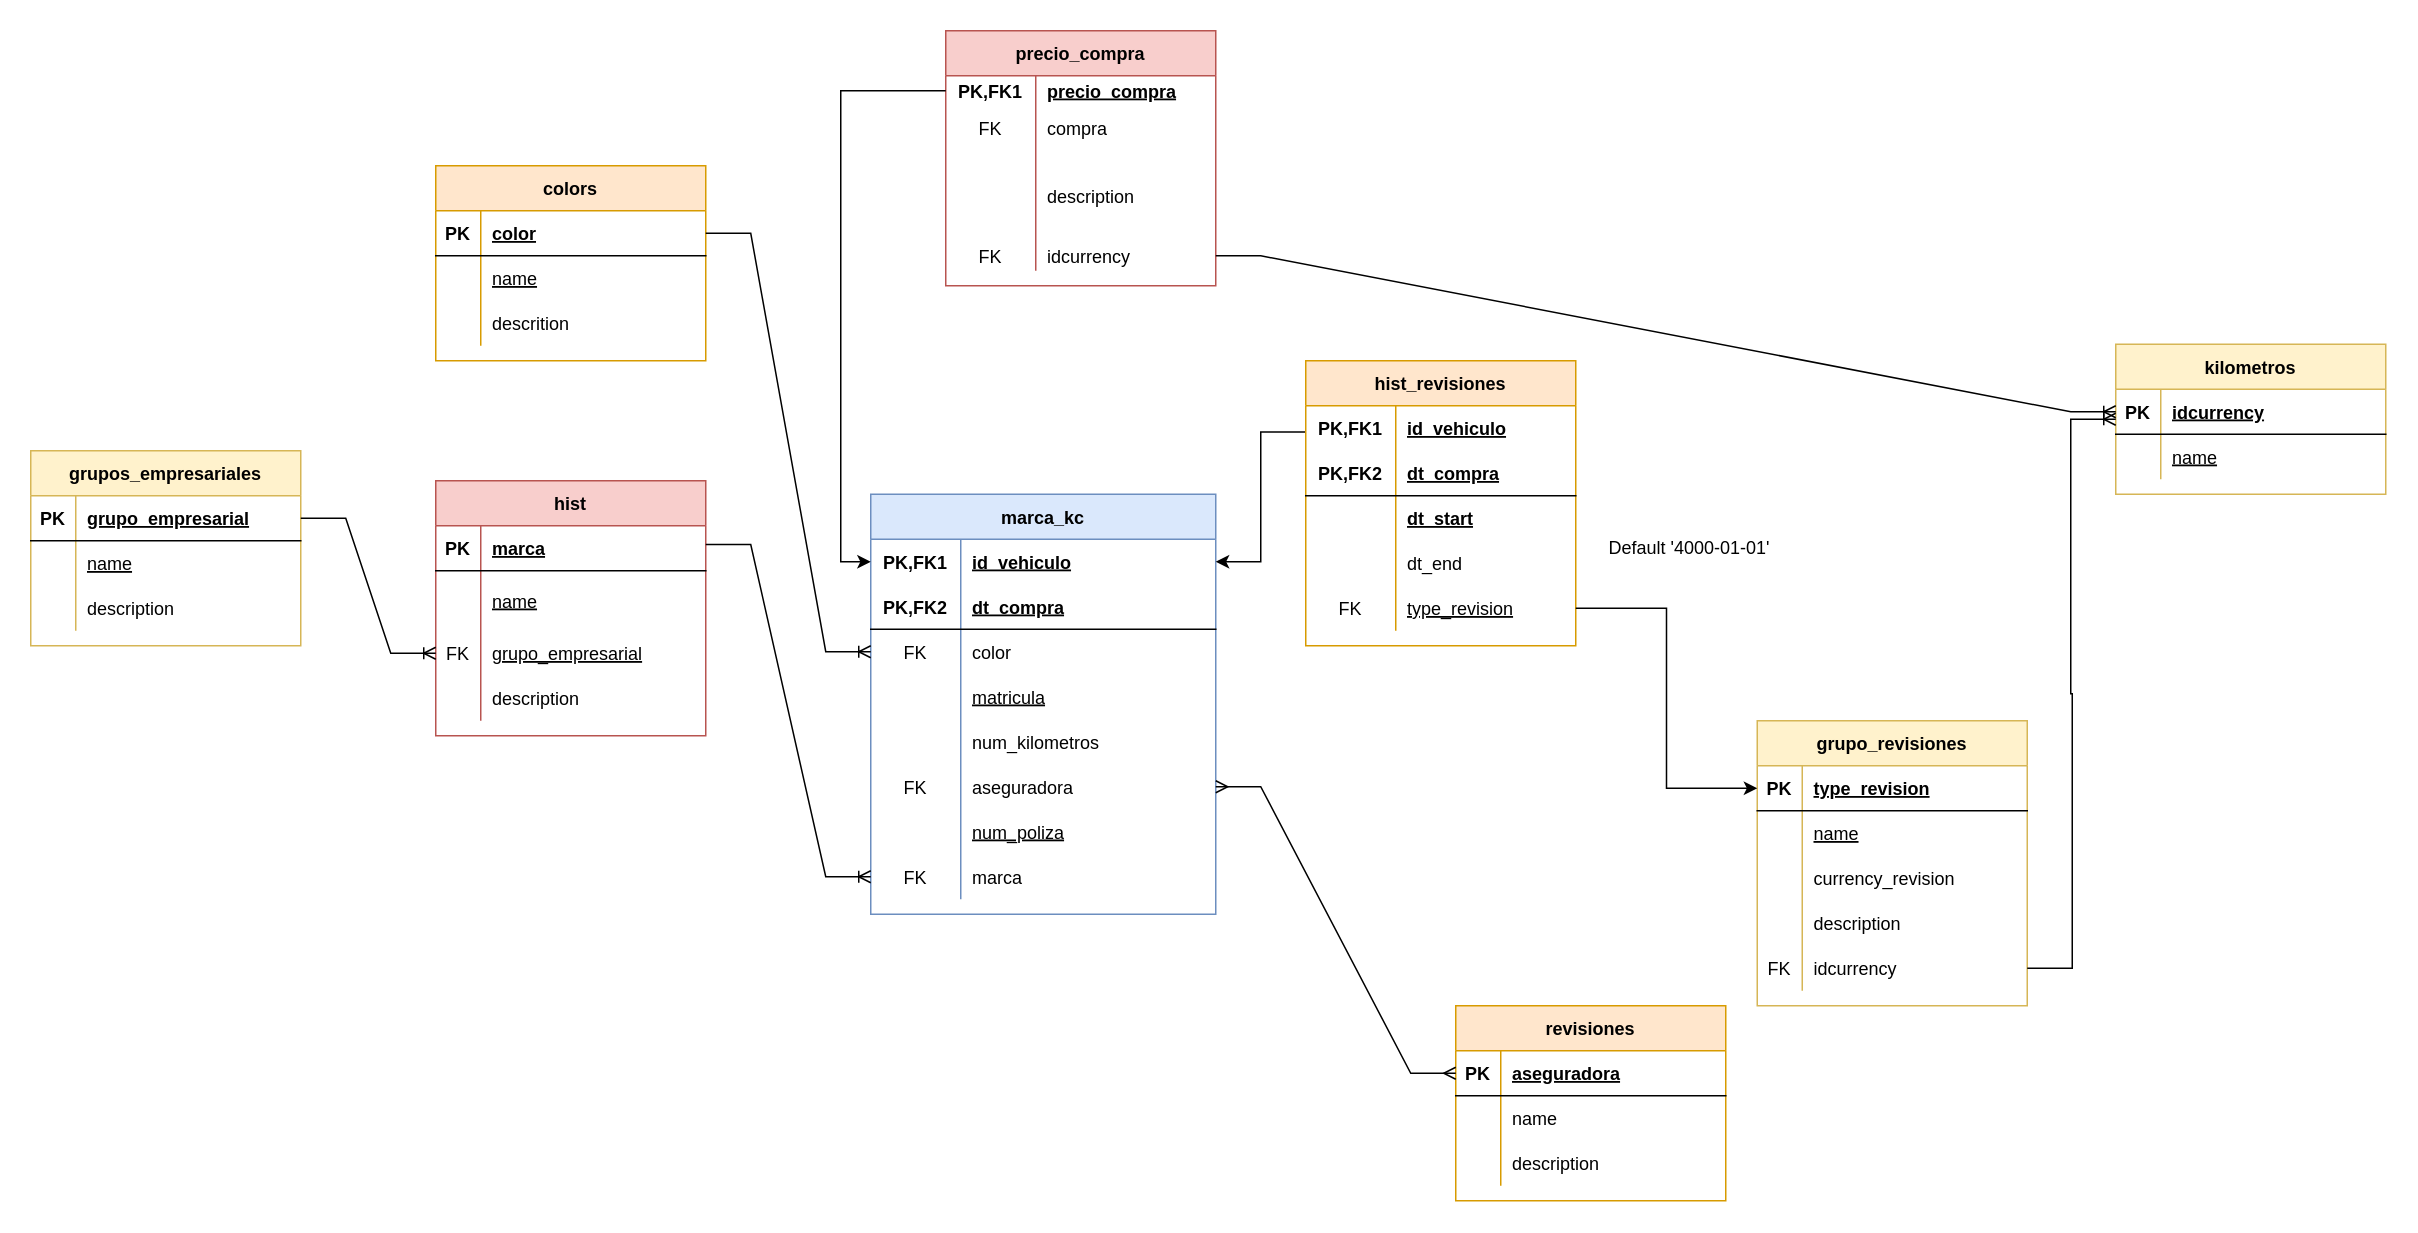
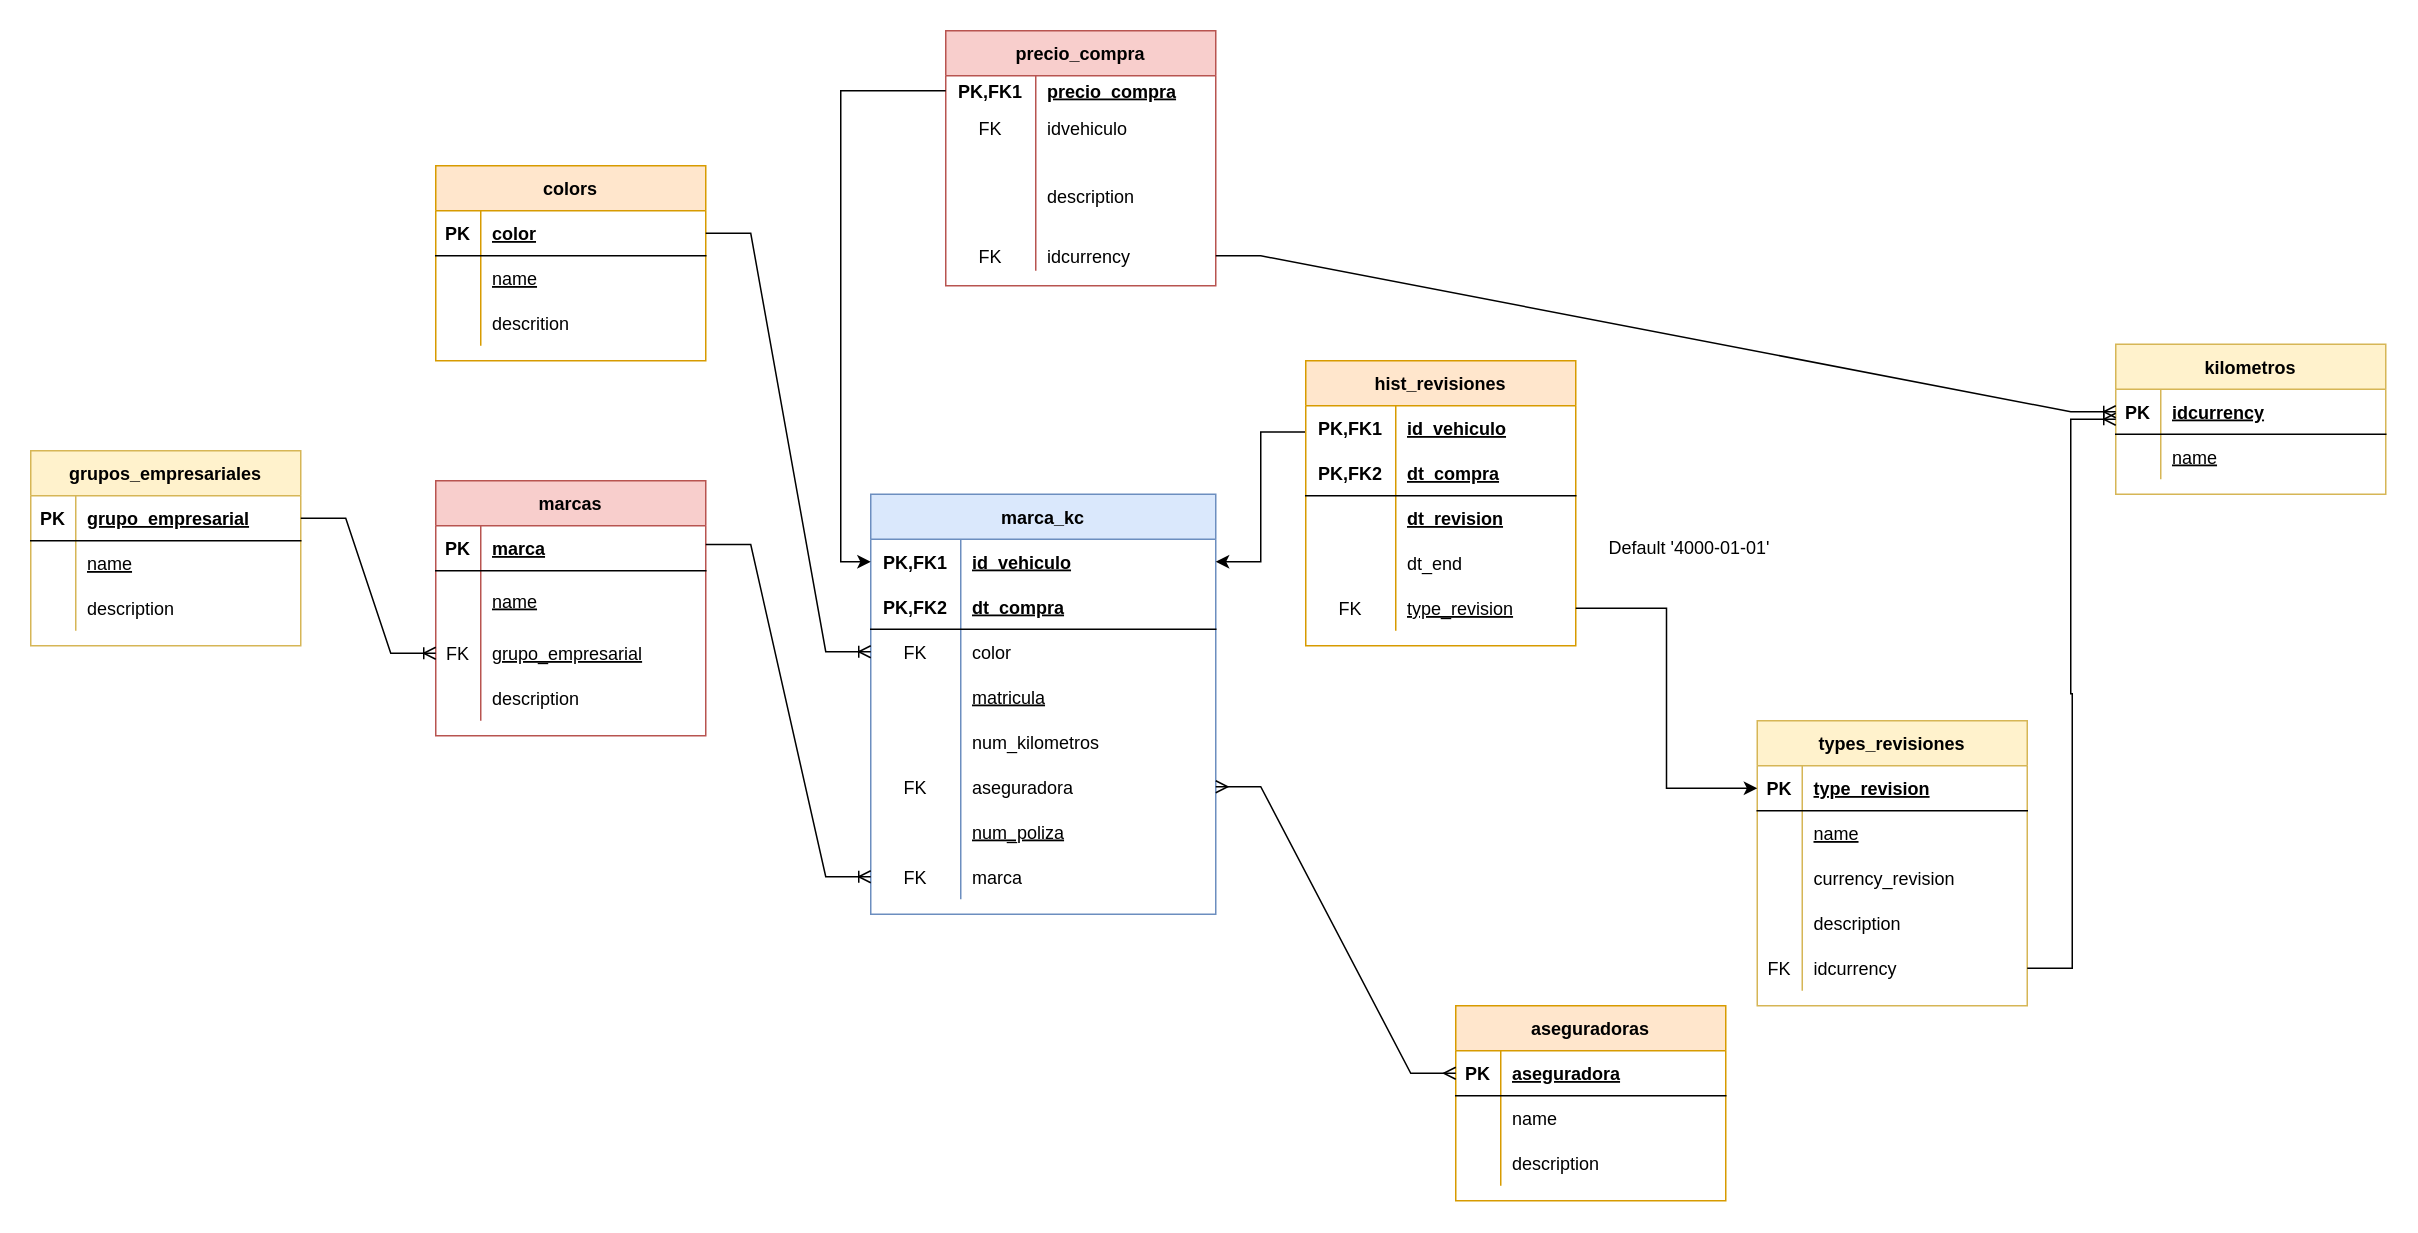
(1077, 129) -> (1090, 129)
(570, 504) -> (570, 504)
(1447, 519) -> (1458, 519)
(1892, 744) -> (1892, 744)
(1590, 1029) -> (1590, 1029)
